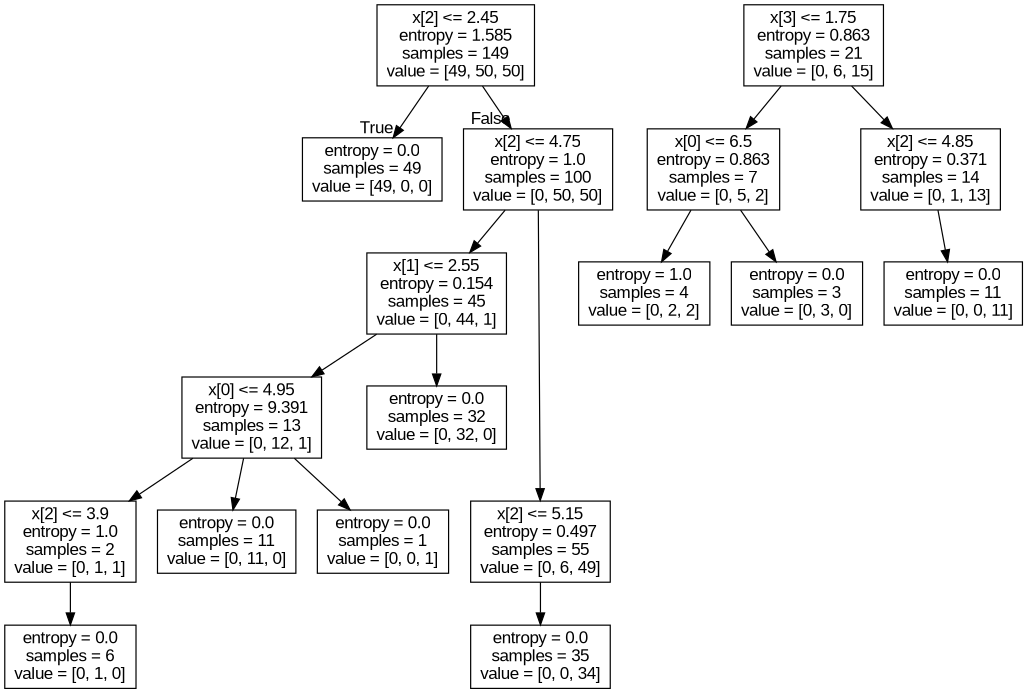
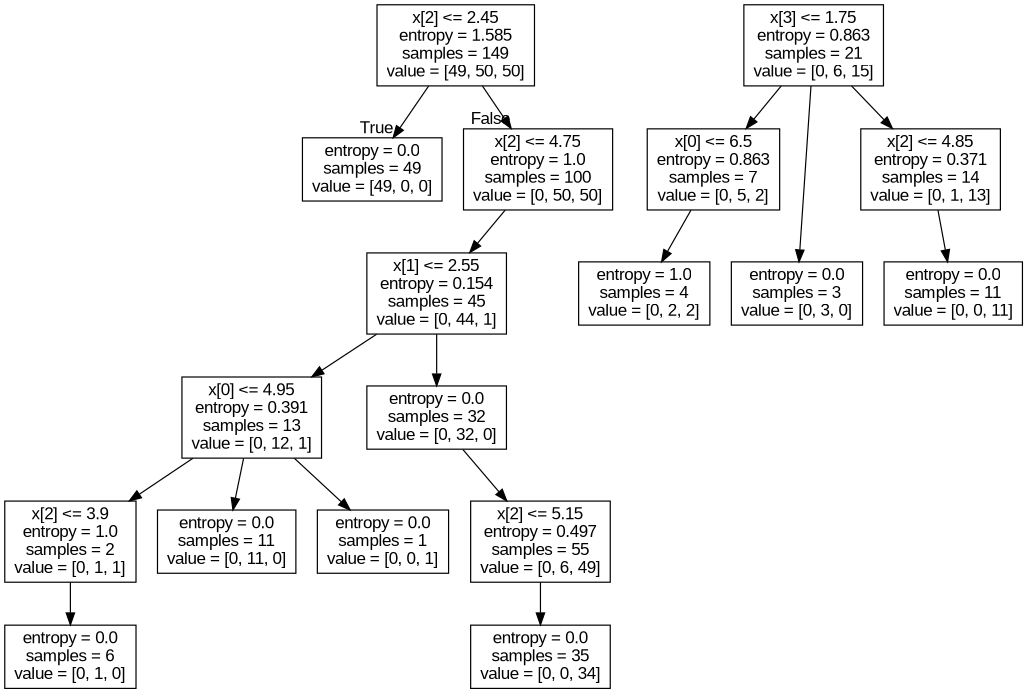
(755, 231) -> (805, 168)
(539, 349) -> (481, 471)
(252, 418) -> (252, 418)
